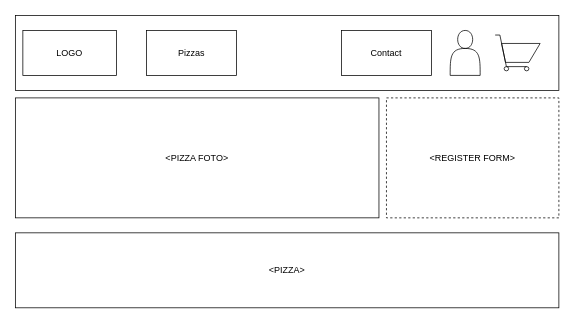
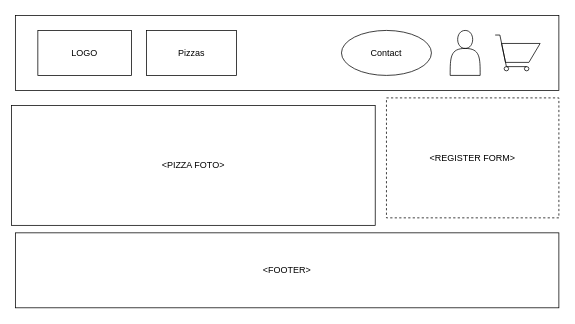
(70, 53) -> (85, 53)
(387, 53) -> (387, 53)
(197, 158) -> (194, 165)
(287, 270) -> (287, 270)
